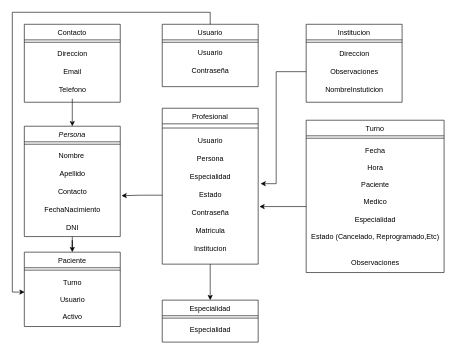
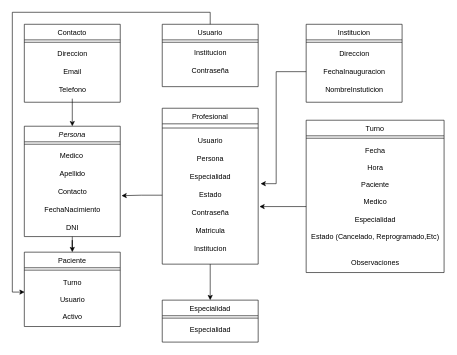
(211, 66) -> (211, 66)
(355, 72) -> (355, 72)
(73, 156) -> (73, 156)
